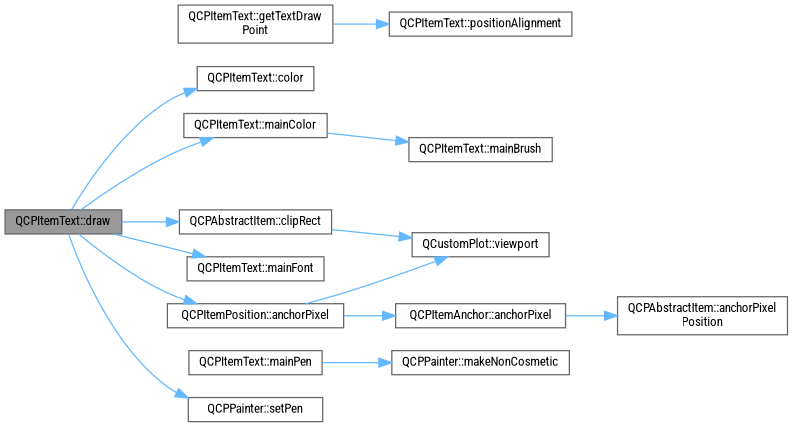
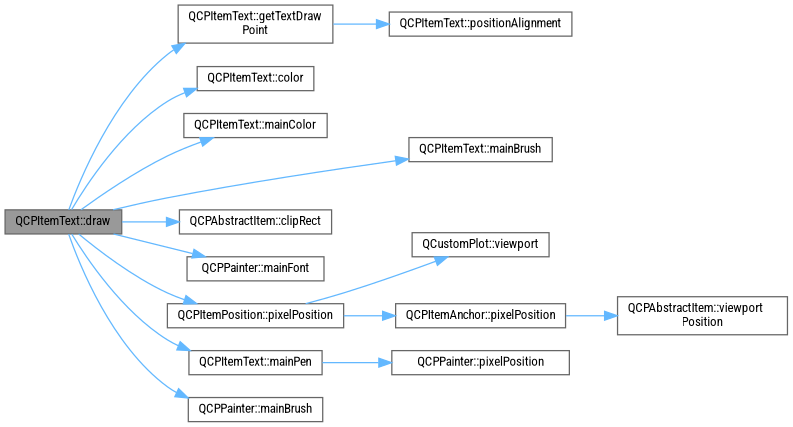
none -> (111, 123)
(361, 137) -> (254, 182)
(366, 233) -> none
(256, 269) -> (256, 269)
none -> (118, 297)
(256, 316) -> (256, 316)
(481, 316) -> (481, 316)
(703, 316) -> (703, 316)
(481, 363) -> (481, 363)
(256, 410) -> (256, 410)
